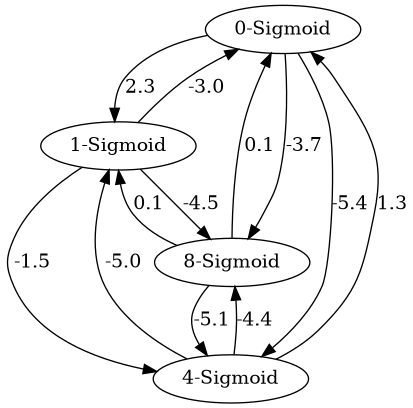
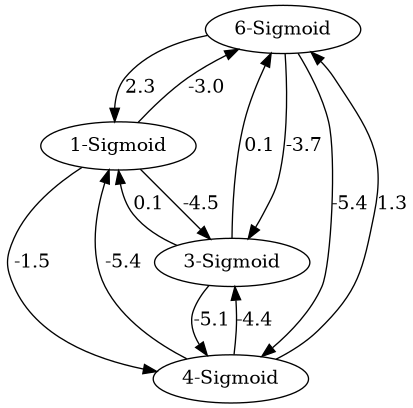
(283, 29) -> (283, 29)
(124, 262) -> (124, 262)
(232, 262) -> (232, 262)
